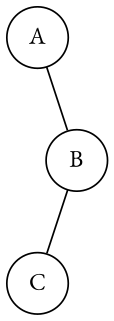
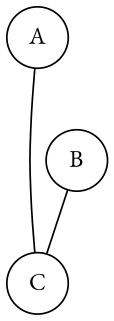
(57, 99) -> (30, 160)
